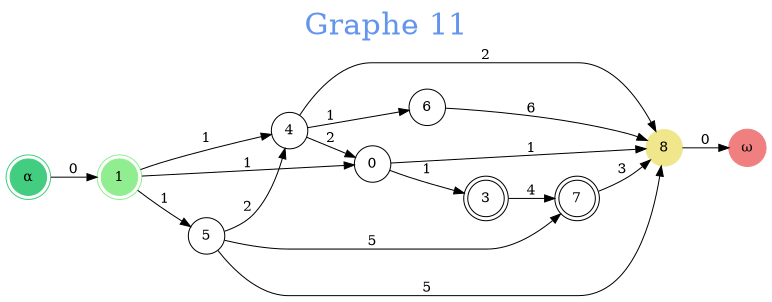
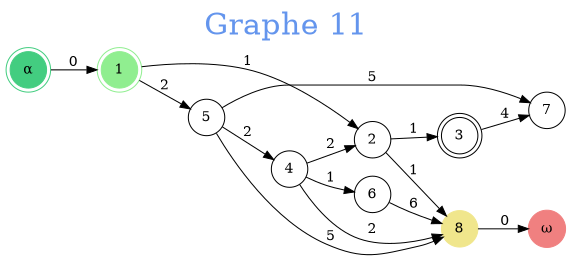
(201, 152) -> none
(373, 164) -> (373, 140)
(622, 181) -> none
(577, 198) -> (547, 110)
(165, 199) -> (165, 86)
